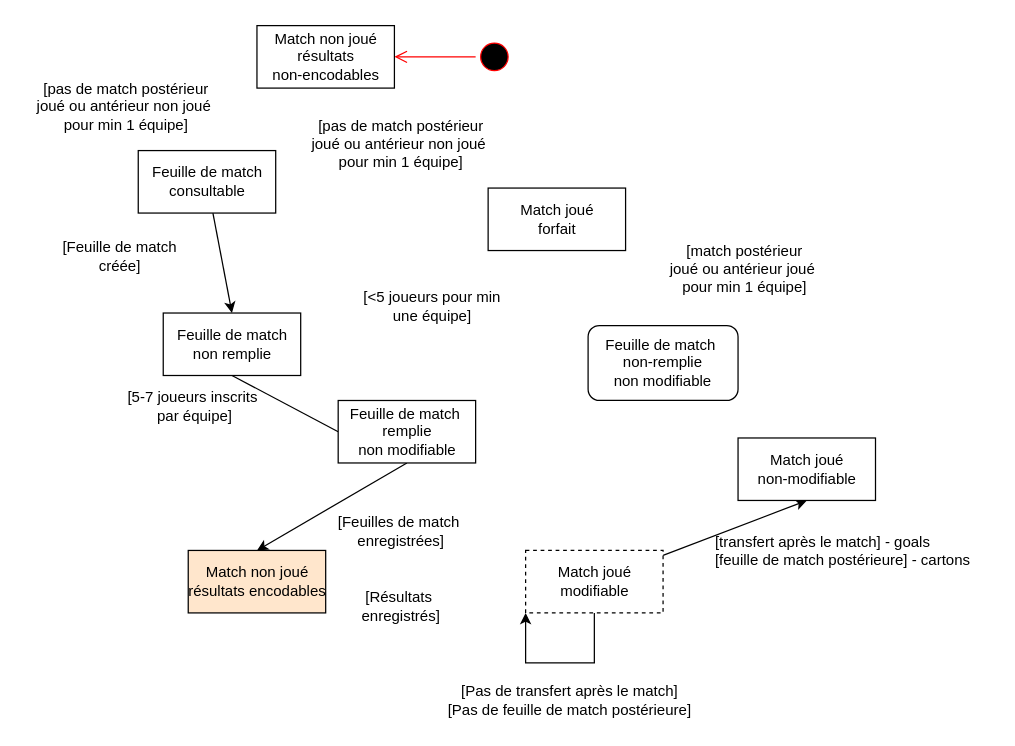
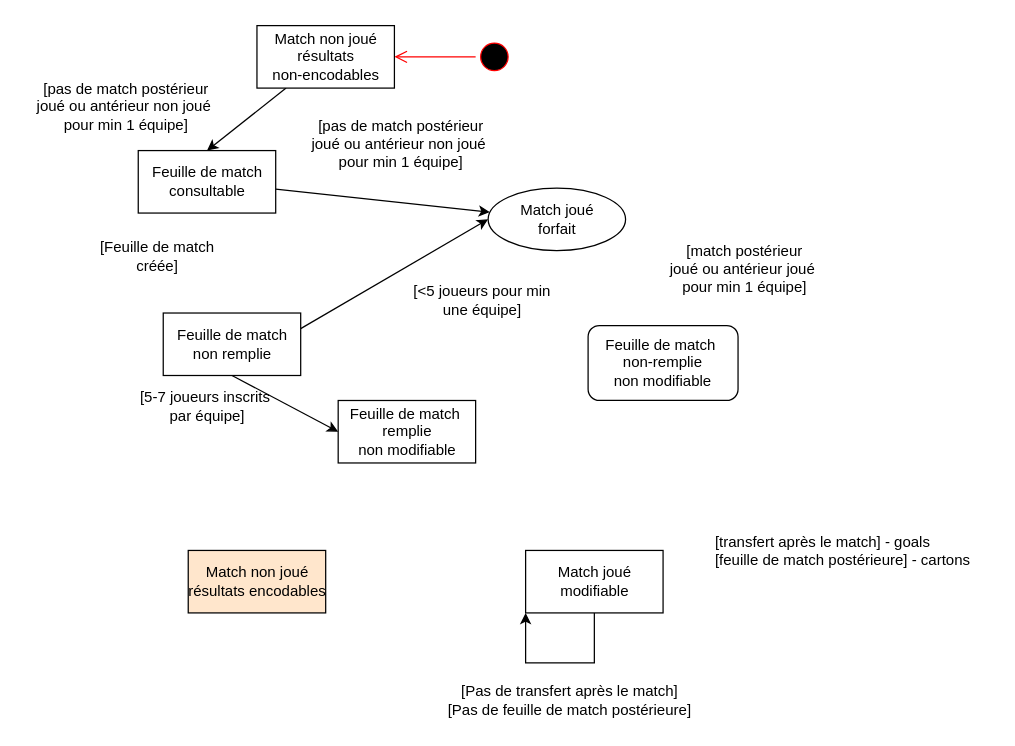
none -> (250, 117)
(557, 219) -> (557, 219)
(119, 257) -> (157, 257)
(222, 259) -> (378, 200)
none -> (391, 276)
(432, 307) -> (482, 301)
(194, 407) -> (207, 407)
(332, 429) -> (328, 427)
(807, 469) -> none
(335, 505) -> none
(731, 530) -> none
(401, 532) -> none
(594, 582) -> (594, 582)
(401, 607) -> none
